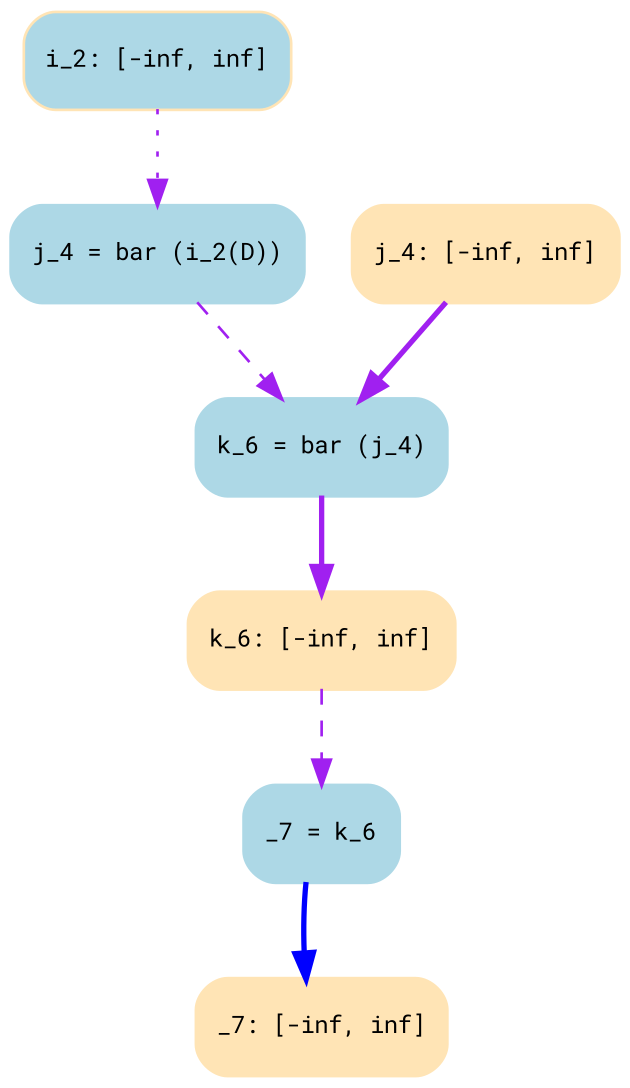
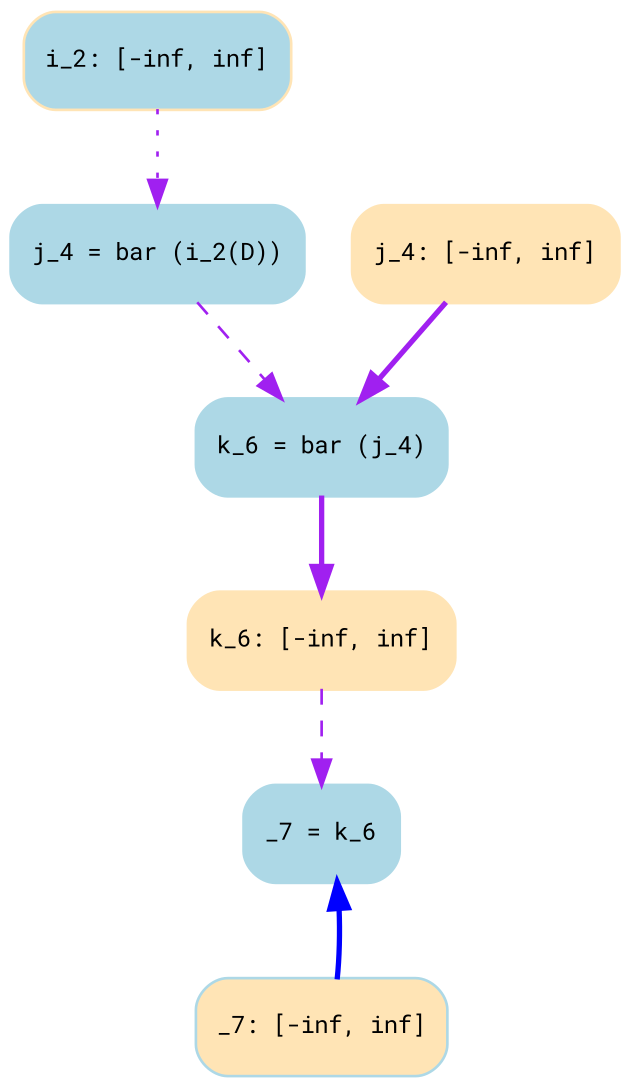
(304, 917) -> (339, 944)
(322, 1027) -> (322, 1027)
